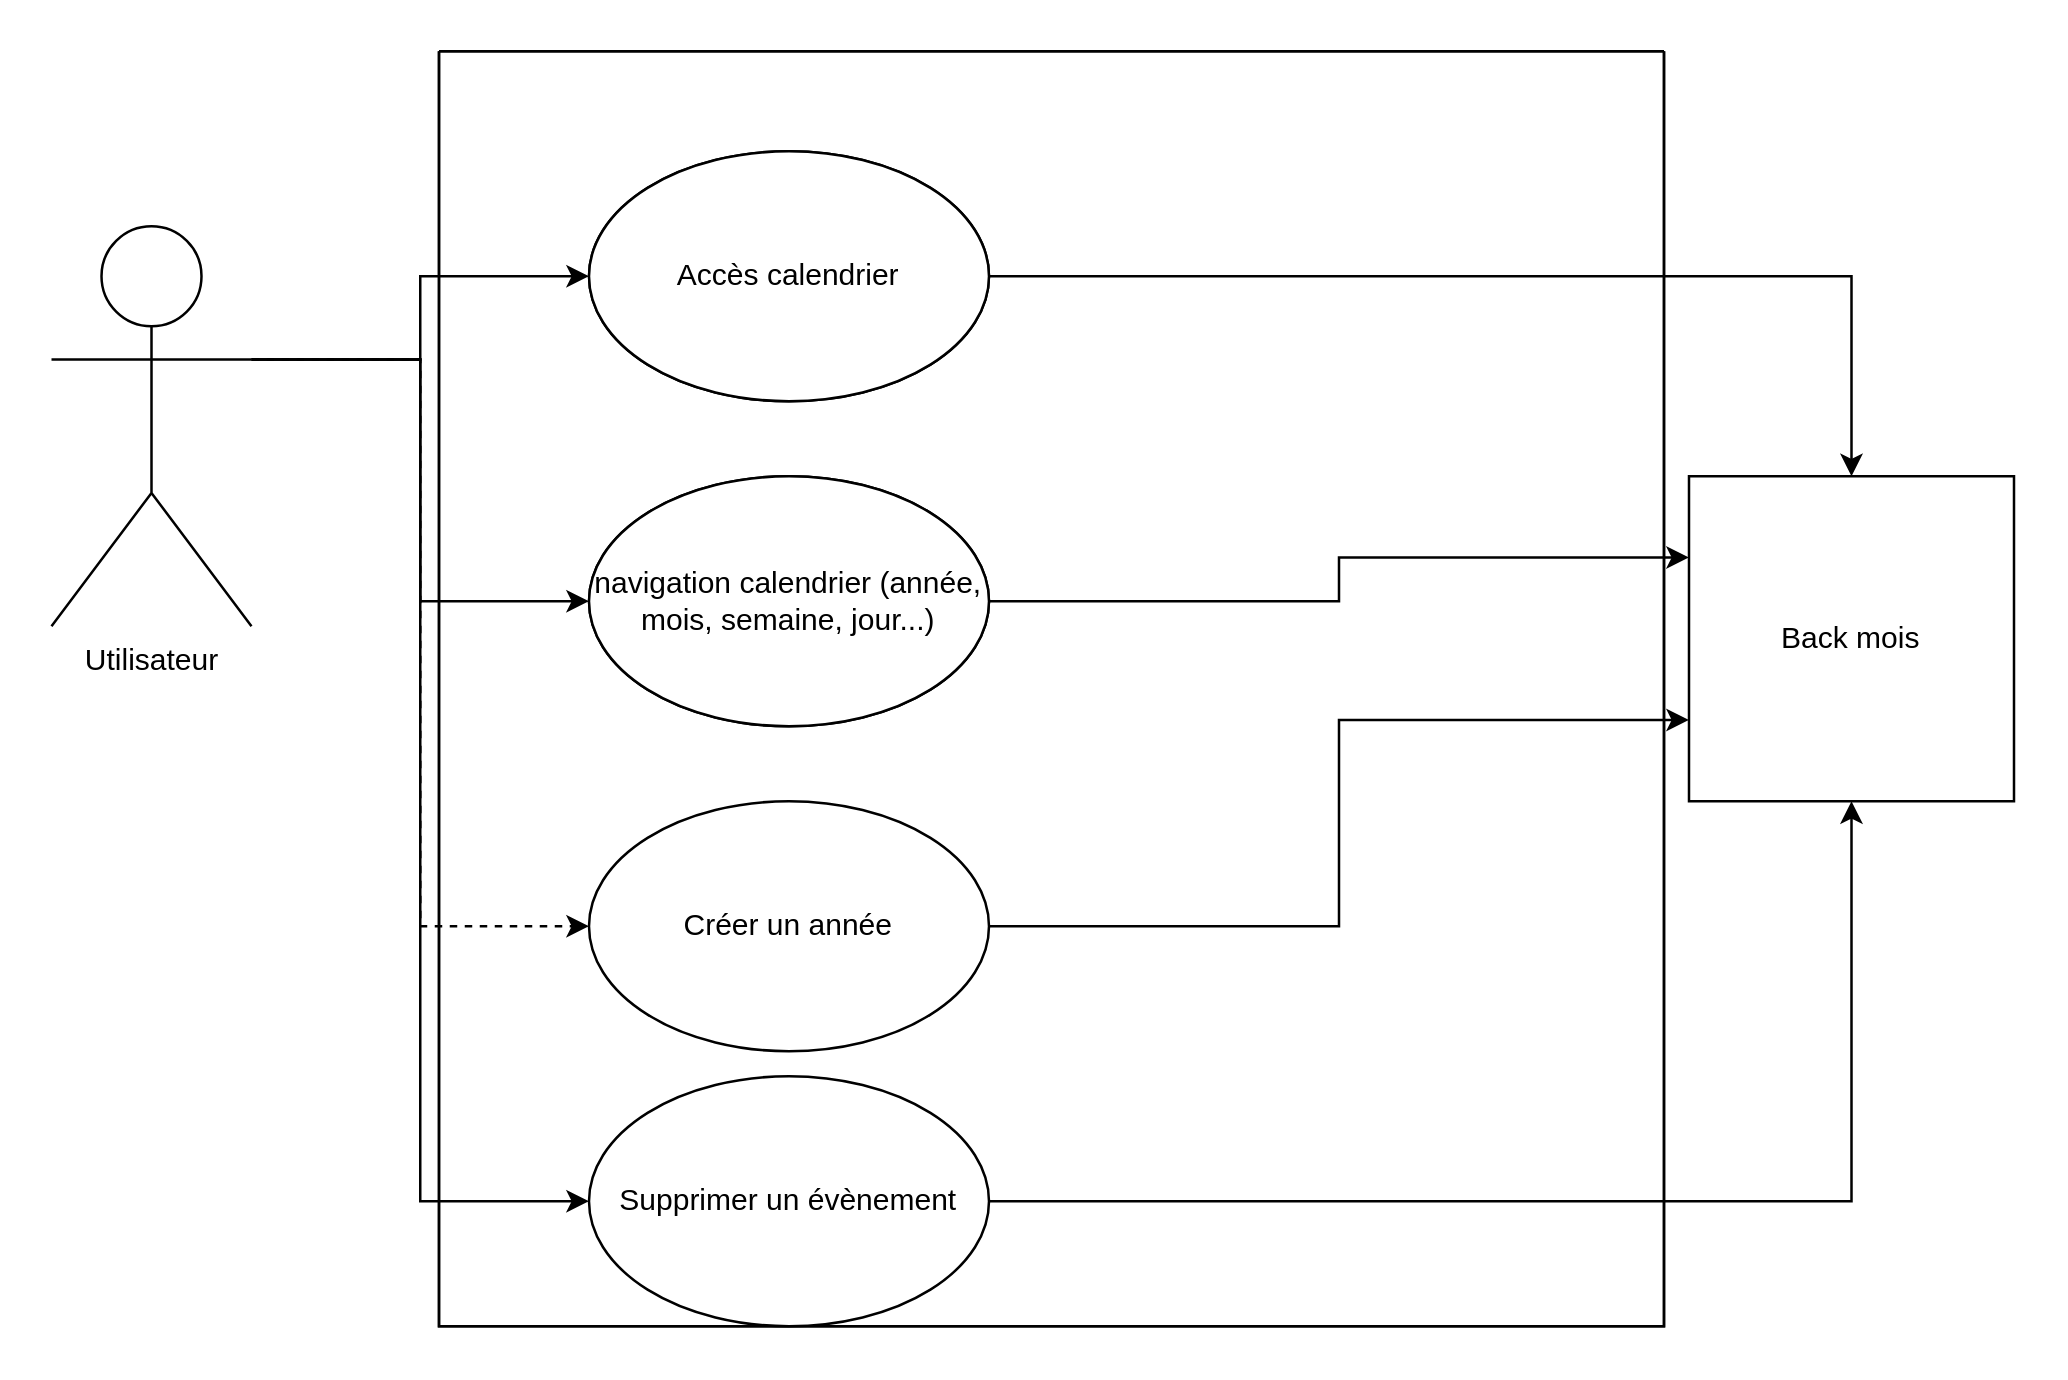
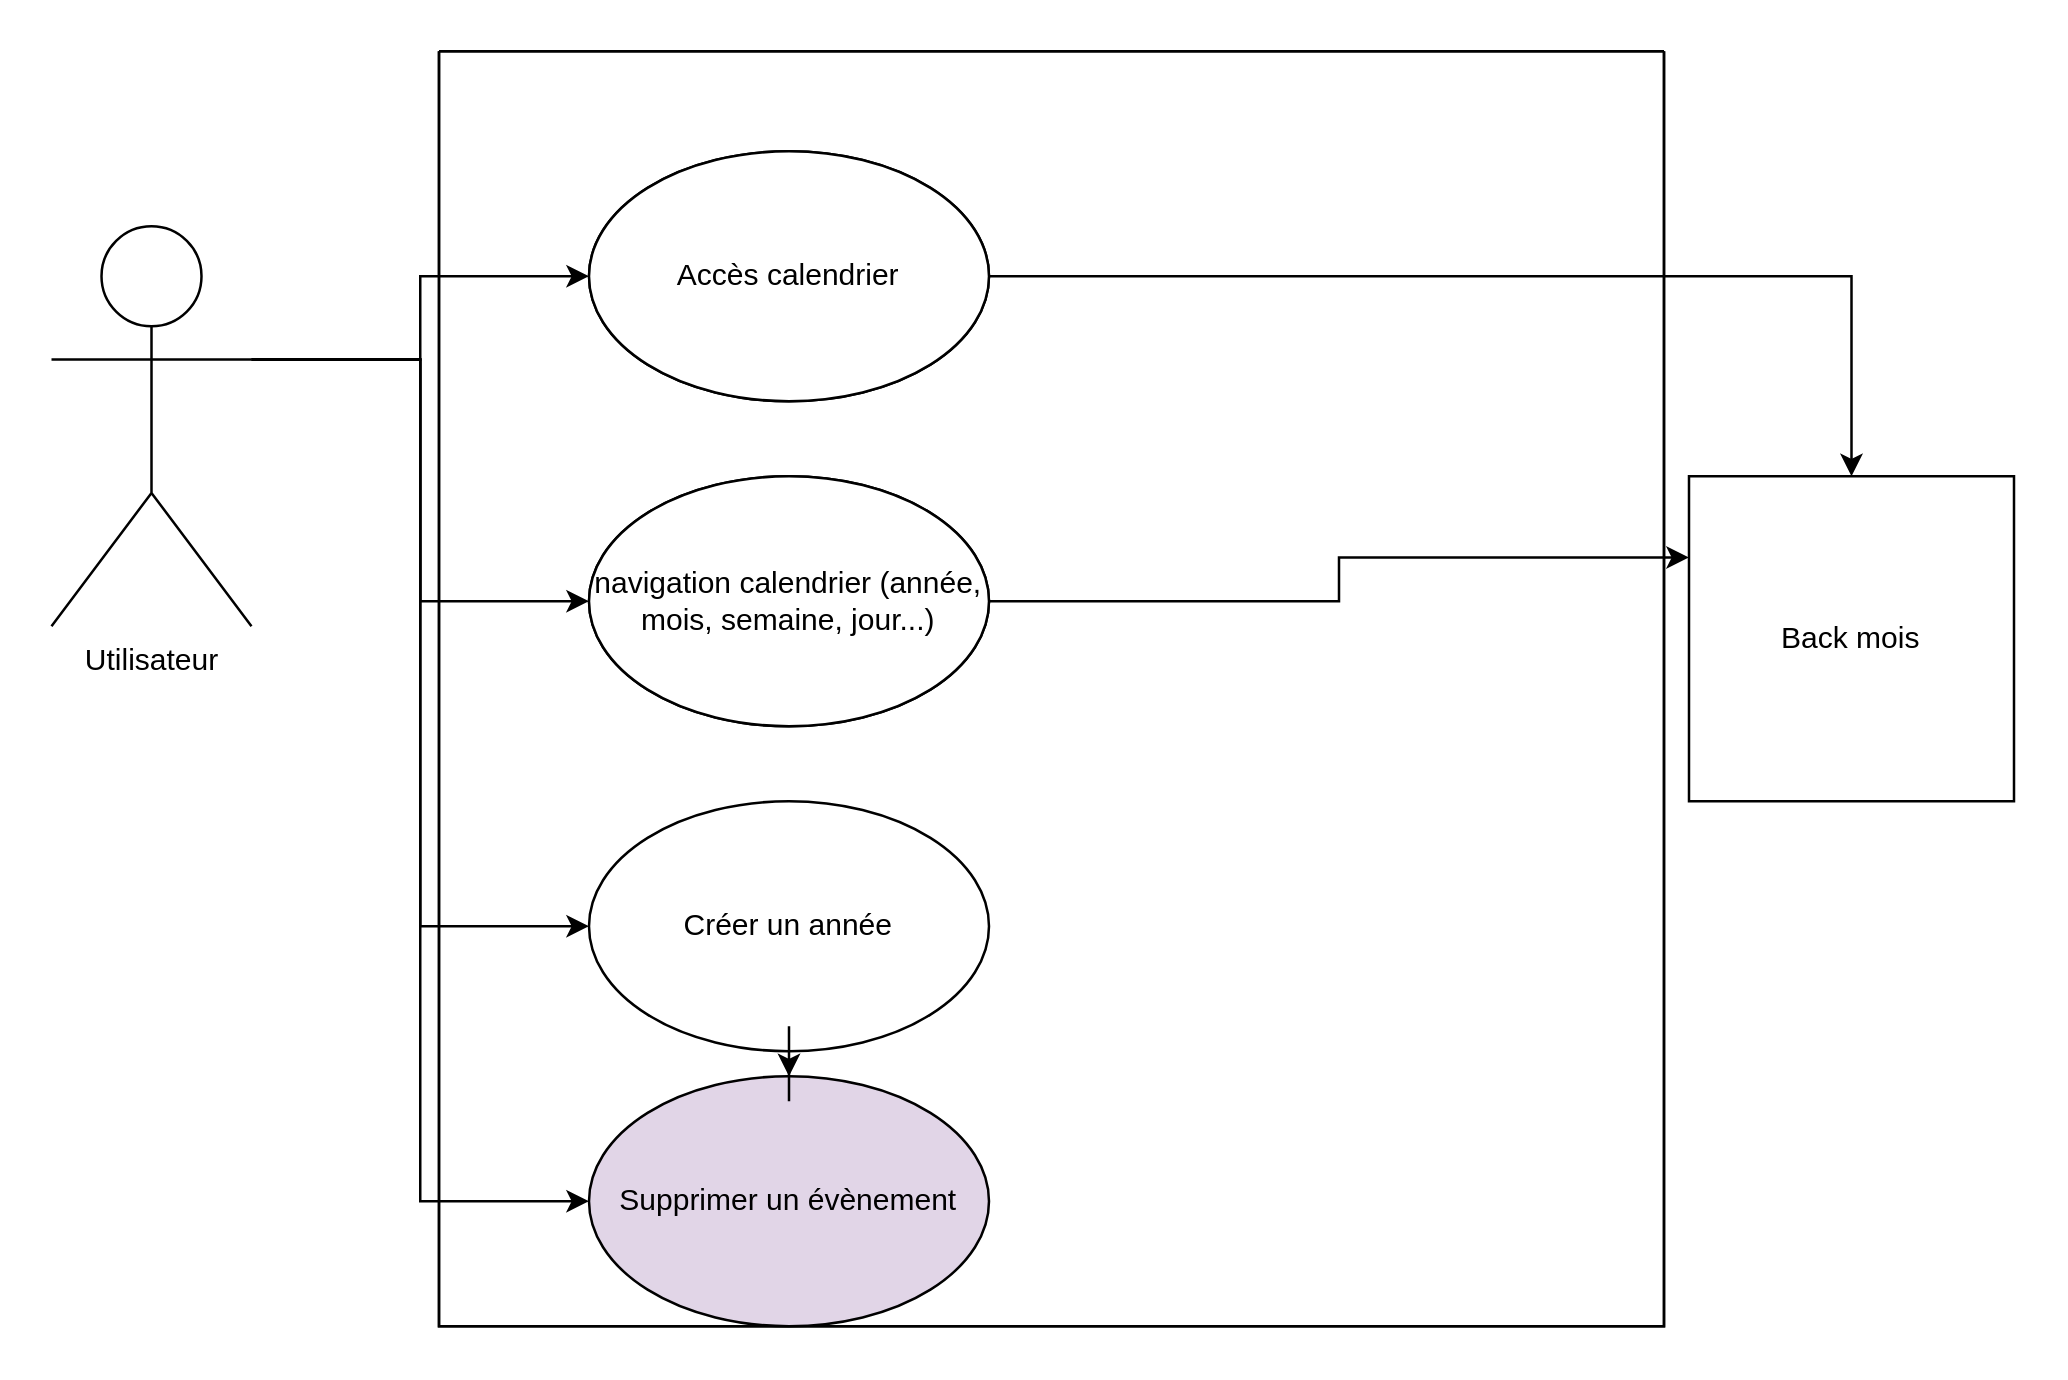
(1339, 839) -> (789, 1072)
(506, 926) -> (506, 926)
(789, 1201) -> (789, 1201)
(1323, 1201) -> none
